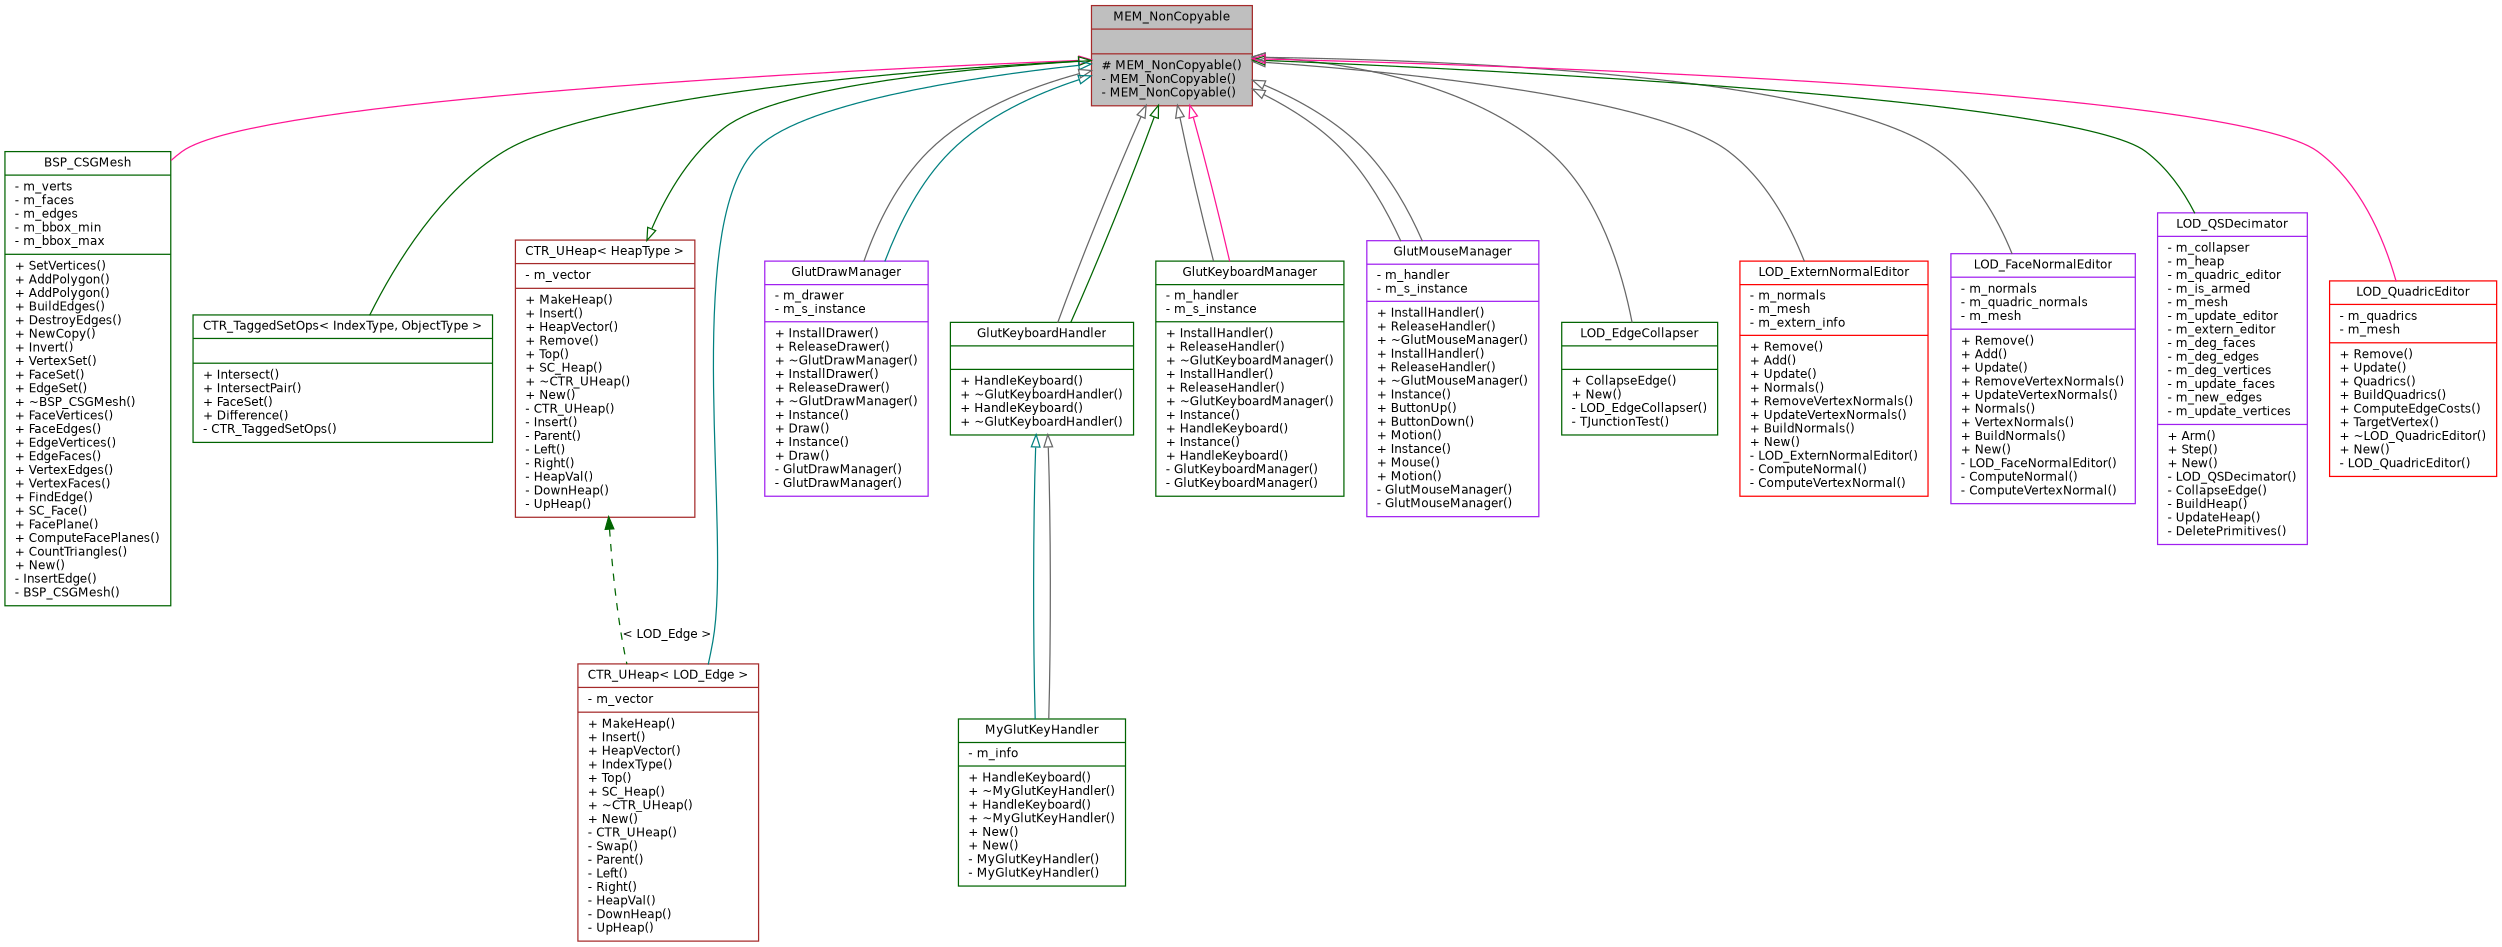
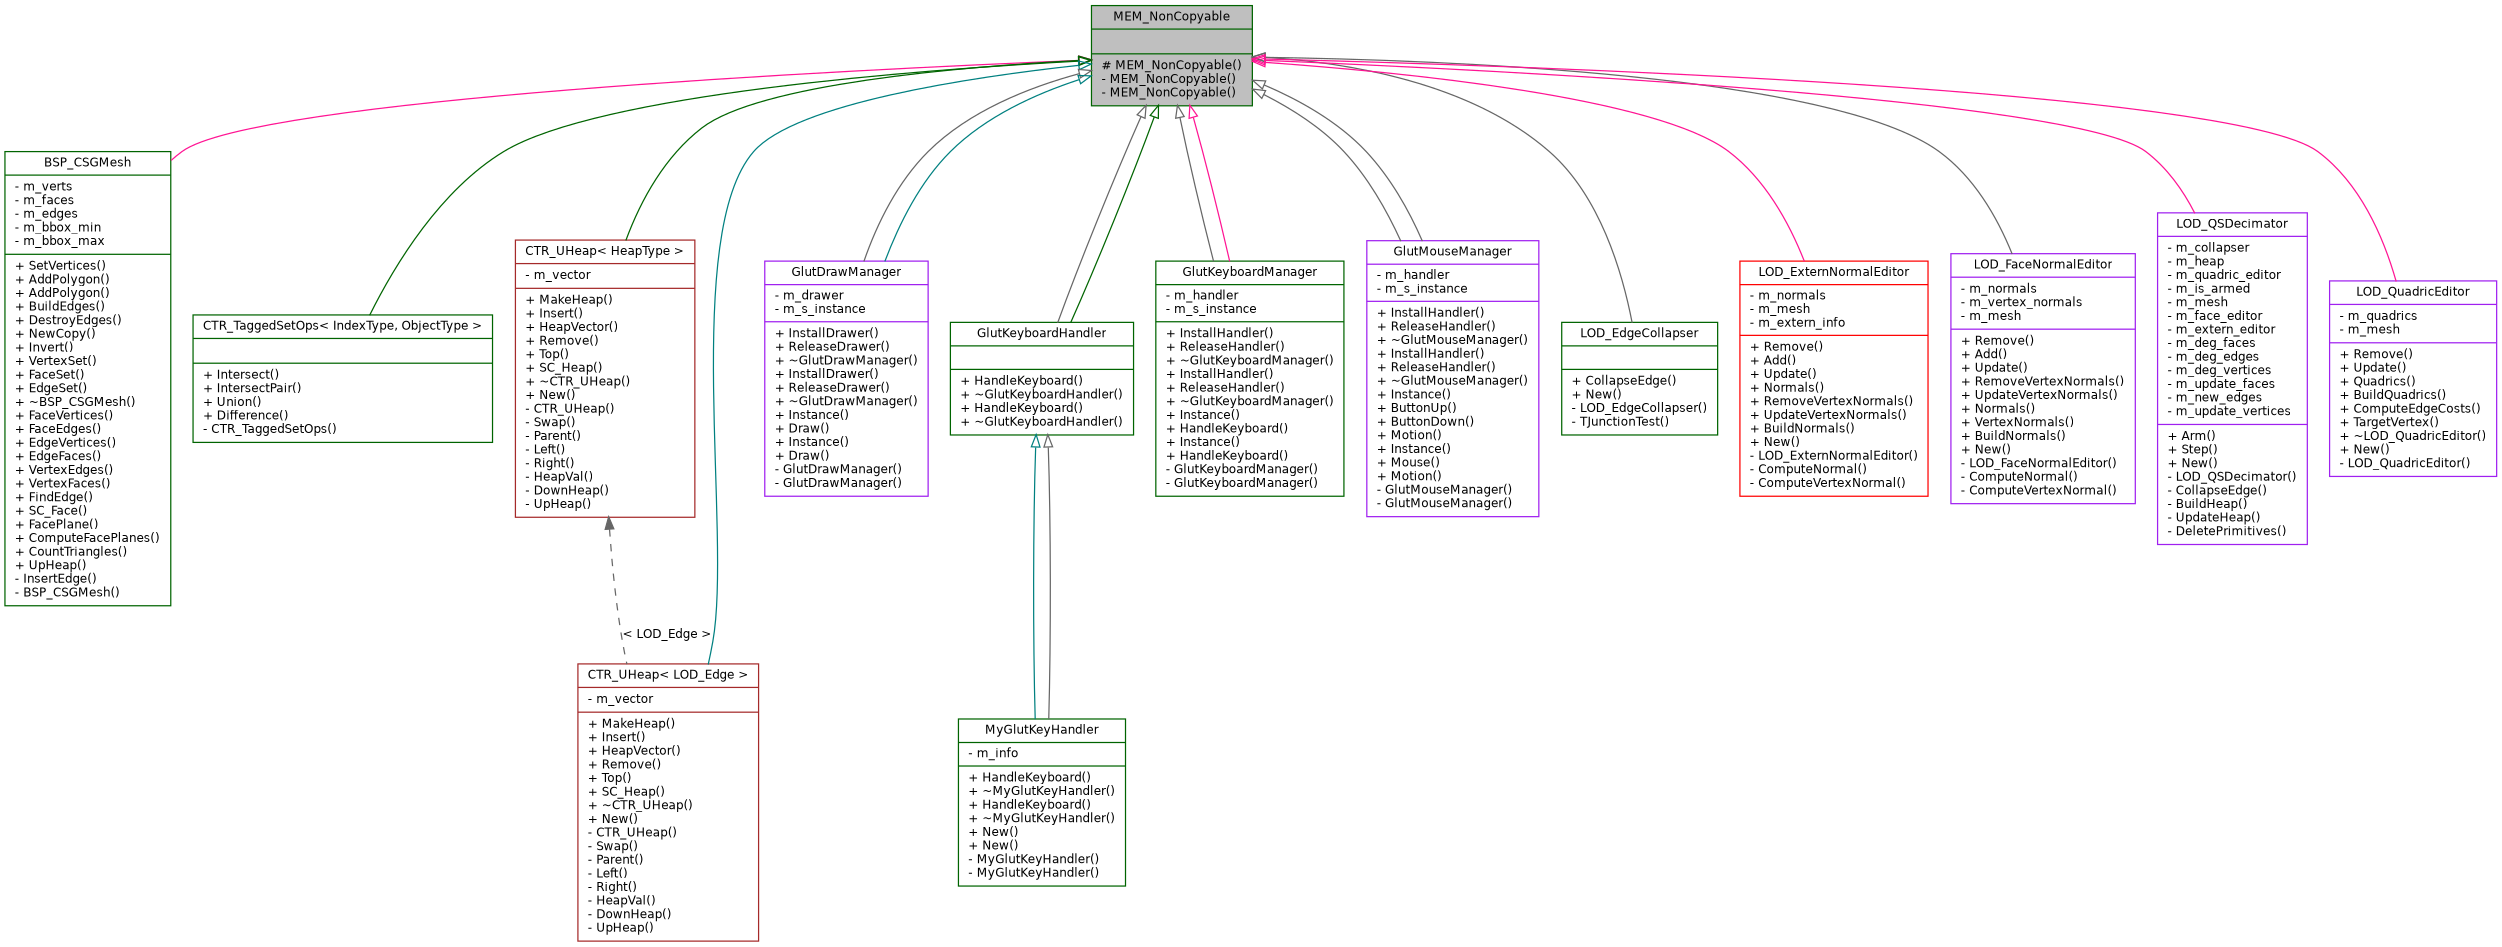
(1172, 56) -> (1172, 56)
(842, 88) -> (793, 94)
(1796, 93) -> (1796, 93)
(1568, 99) -> (1568, 99)
(2025, 303) -> (2022, 303)
(2223, 316) -> (2215, 316)
(2413, 379) -> (2413, 379)
(238, 402) -> (233, 402)
(552, 423) -> (551, 423)
(40, 566) -> (51, 566)
(616, 597) -> (616, 597)
(631, 765) -> (625, 765)
